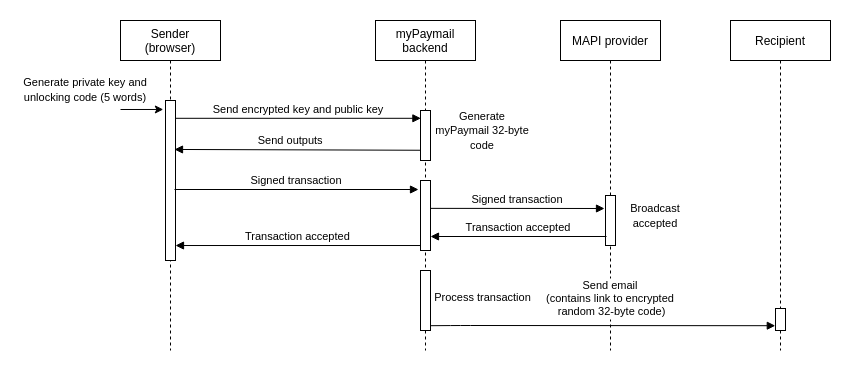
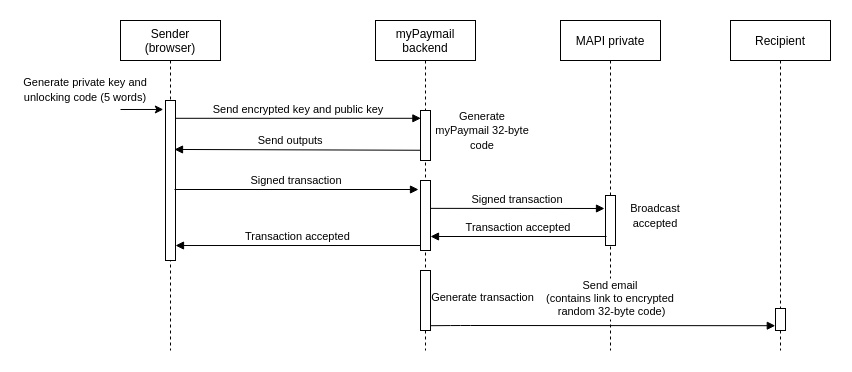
(610, 41) -> (610, 41)
(483, 298) -> (483, 298)
